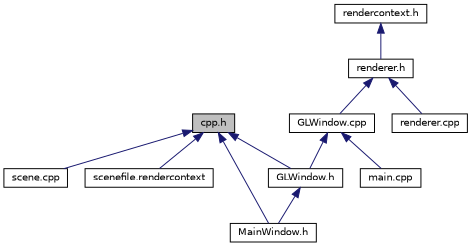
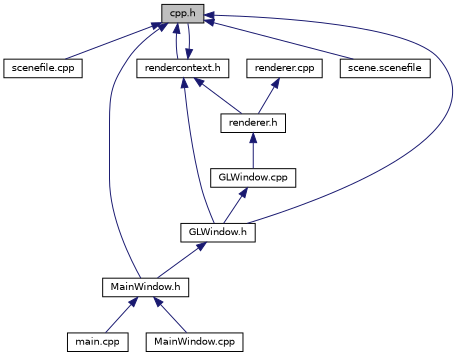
none -> (189, 36)
none -> (176, 46)
(409, 100) -> (266, 100)
(365, 154) -> (118, 319)
none -> (194, 157)
(36, 178) -> (385, 68)
(149, 178) -> (43, 68)
none -> (195, 342)
